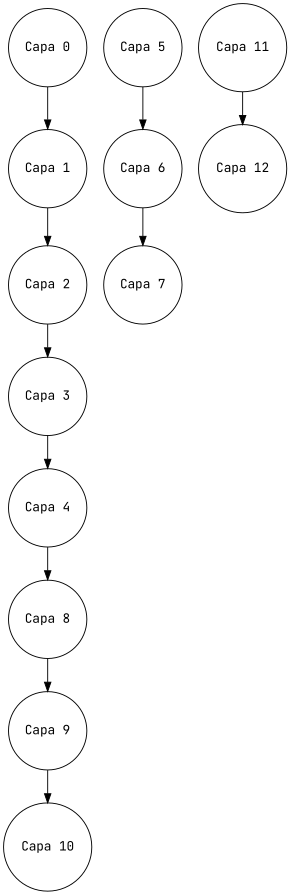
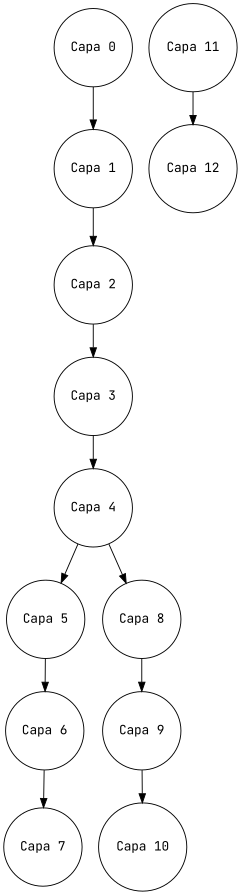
none -> (71, 559)
